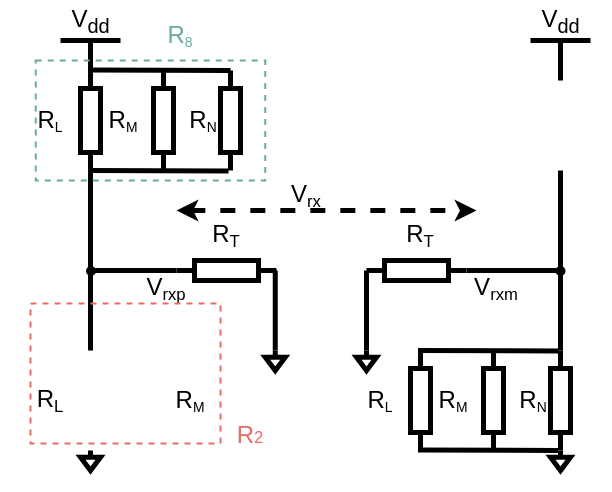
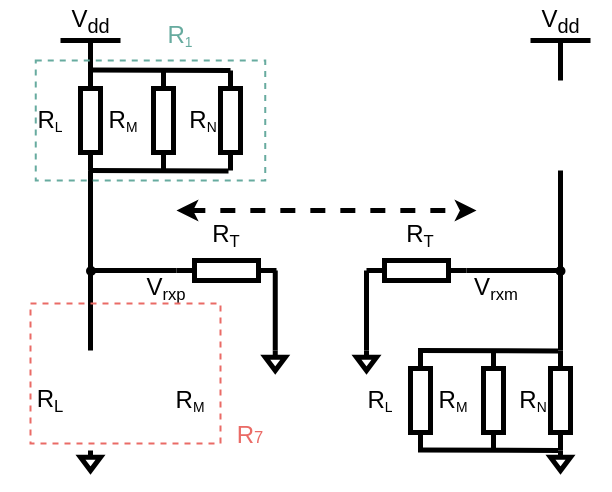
(181, 36) -> (181, 36)
(307, 196) -> none
(251, 436) -> (251, 436)
